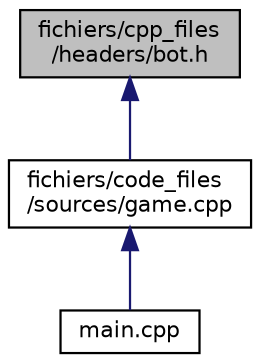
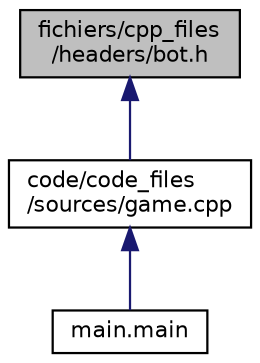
(130, 194) -> (130, 194)
(130, 332) -> (130, 332)
